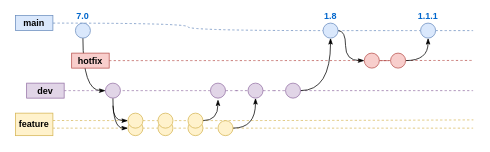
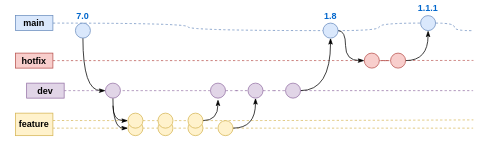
(428, 30) -> (428, 23)
(90, 60) -> (34, 60)
